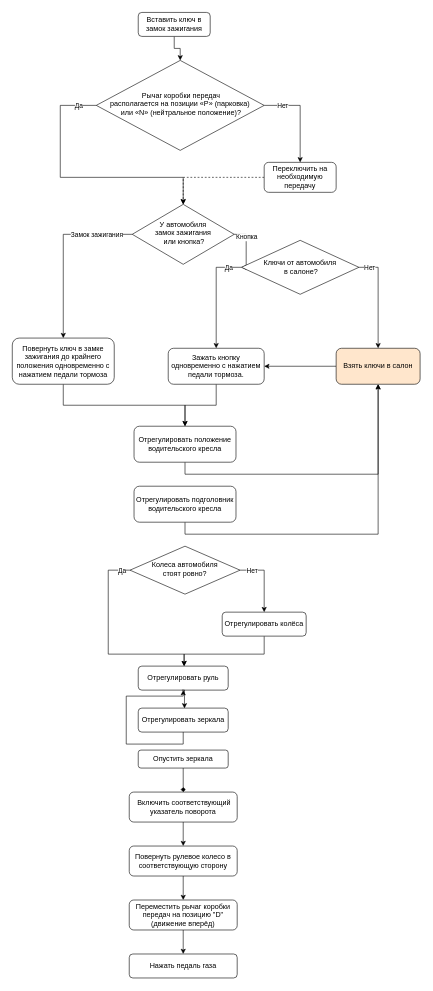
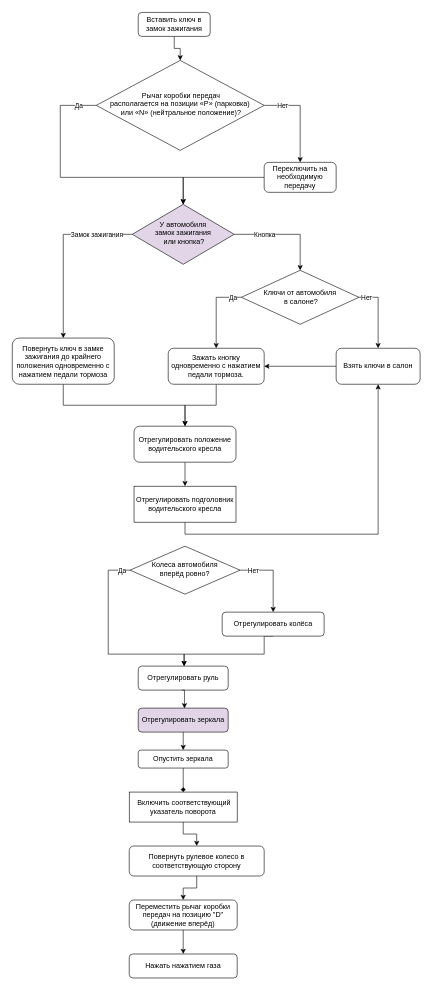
(224, 177) -> (224, 177)
(183, 234) -> (183, 234)
(300, 267) -> (300, 297)
(378, 366) -> (378, 366)
(279, 474) -> (185, 480)
(185, 504) -> (185, 504)
(185, 569) -> (185, 569)
(264, 624) -> (273, 624)
(183, 720) -> (183, 720)
(182, 744) -> (183, 744)
(183, 807) -> (183, 807)
(183, 861) -> (197, 861)
(183, 966) -> (183, 966)
